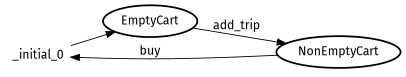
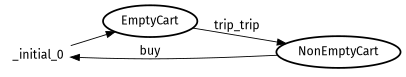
(237, 26) -> (237, 26)
